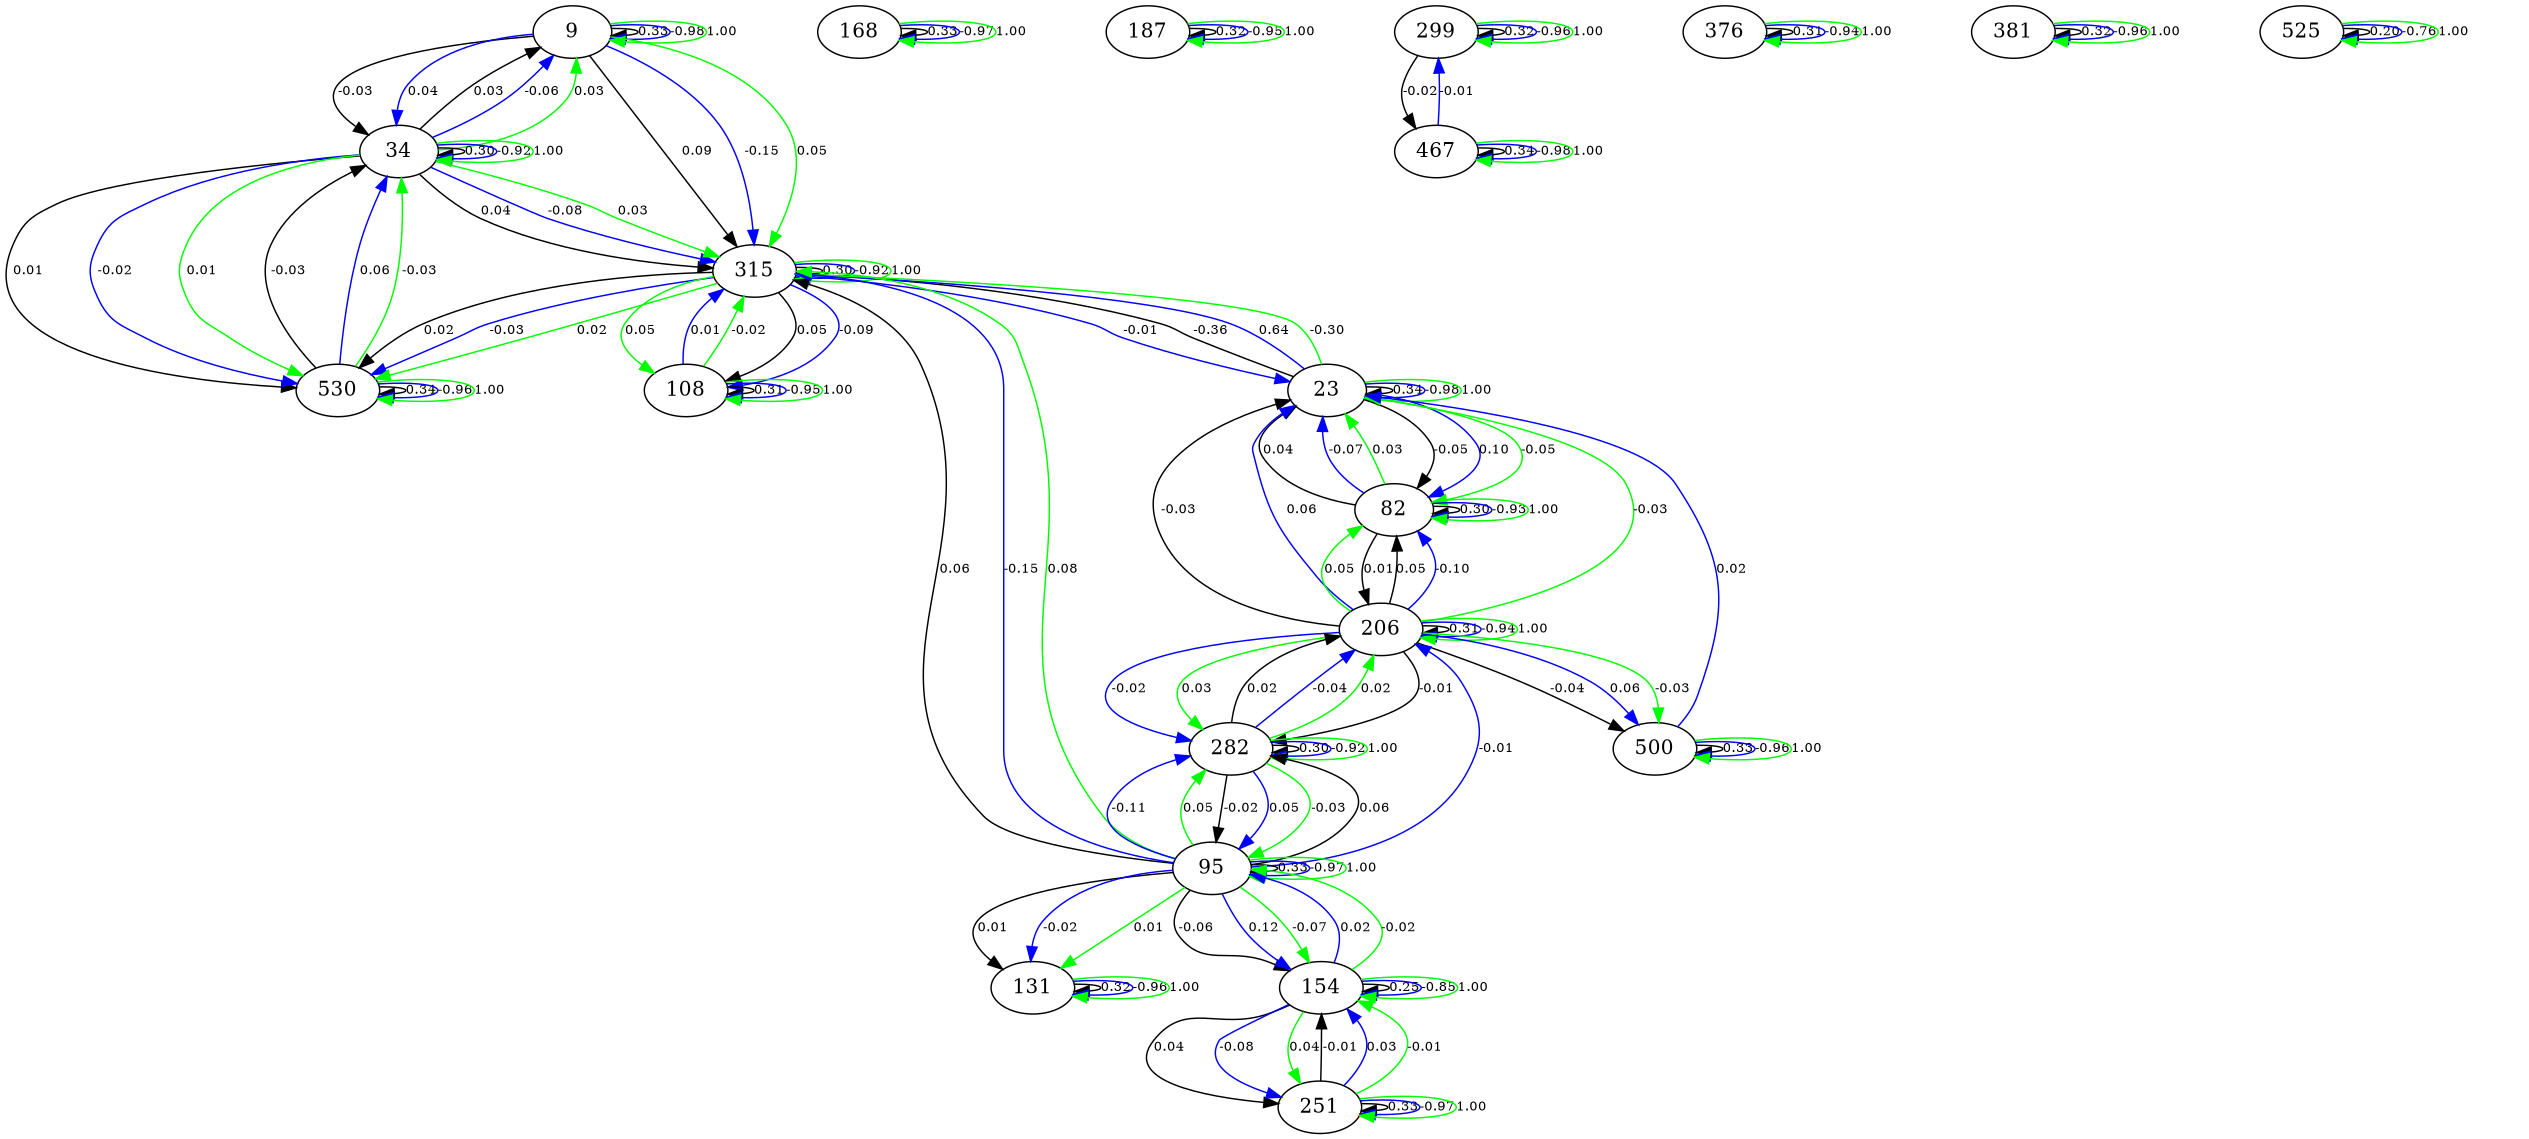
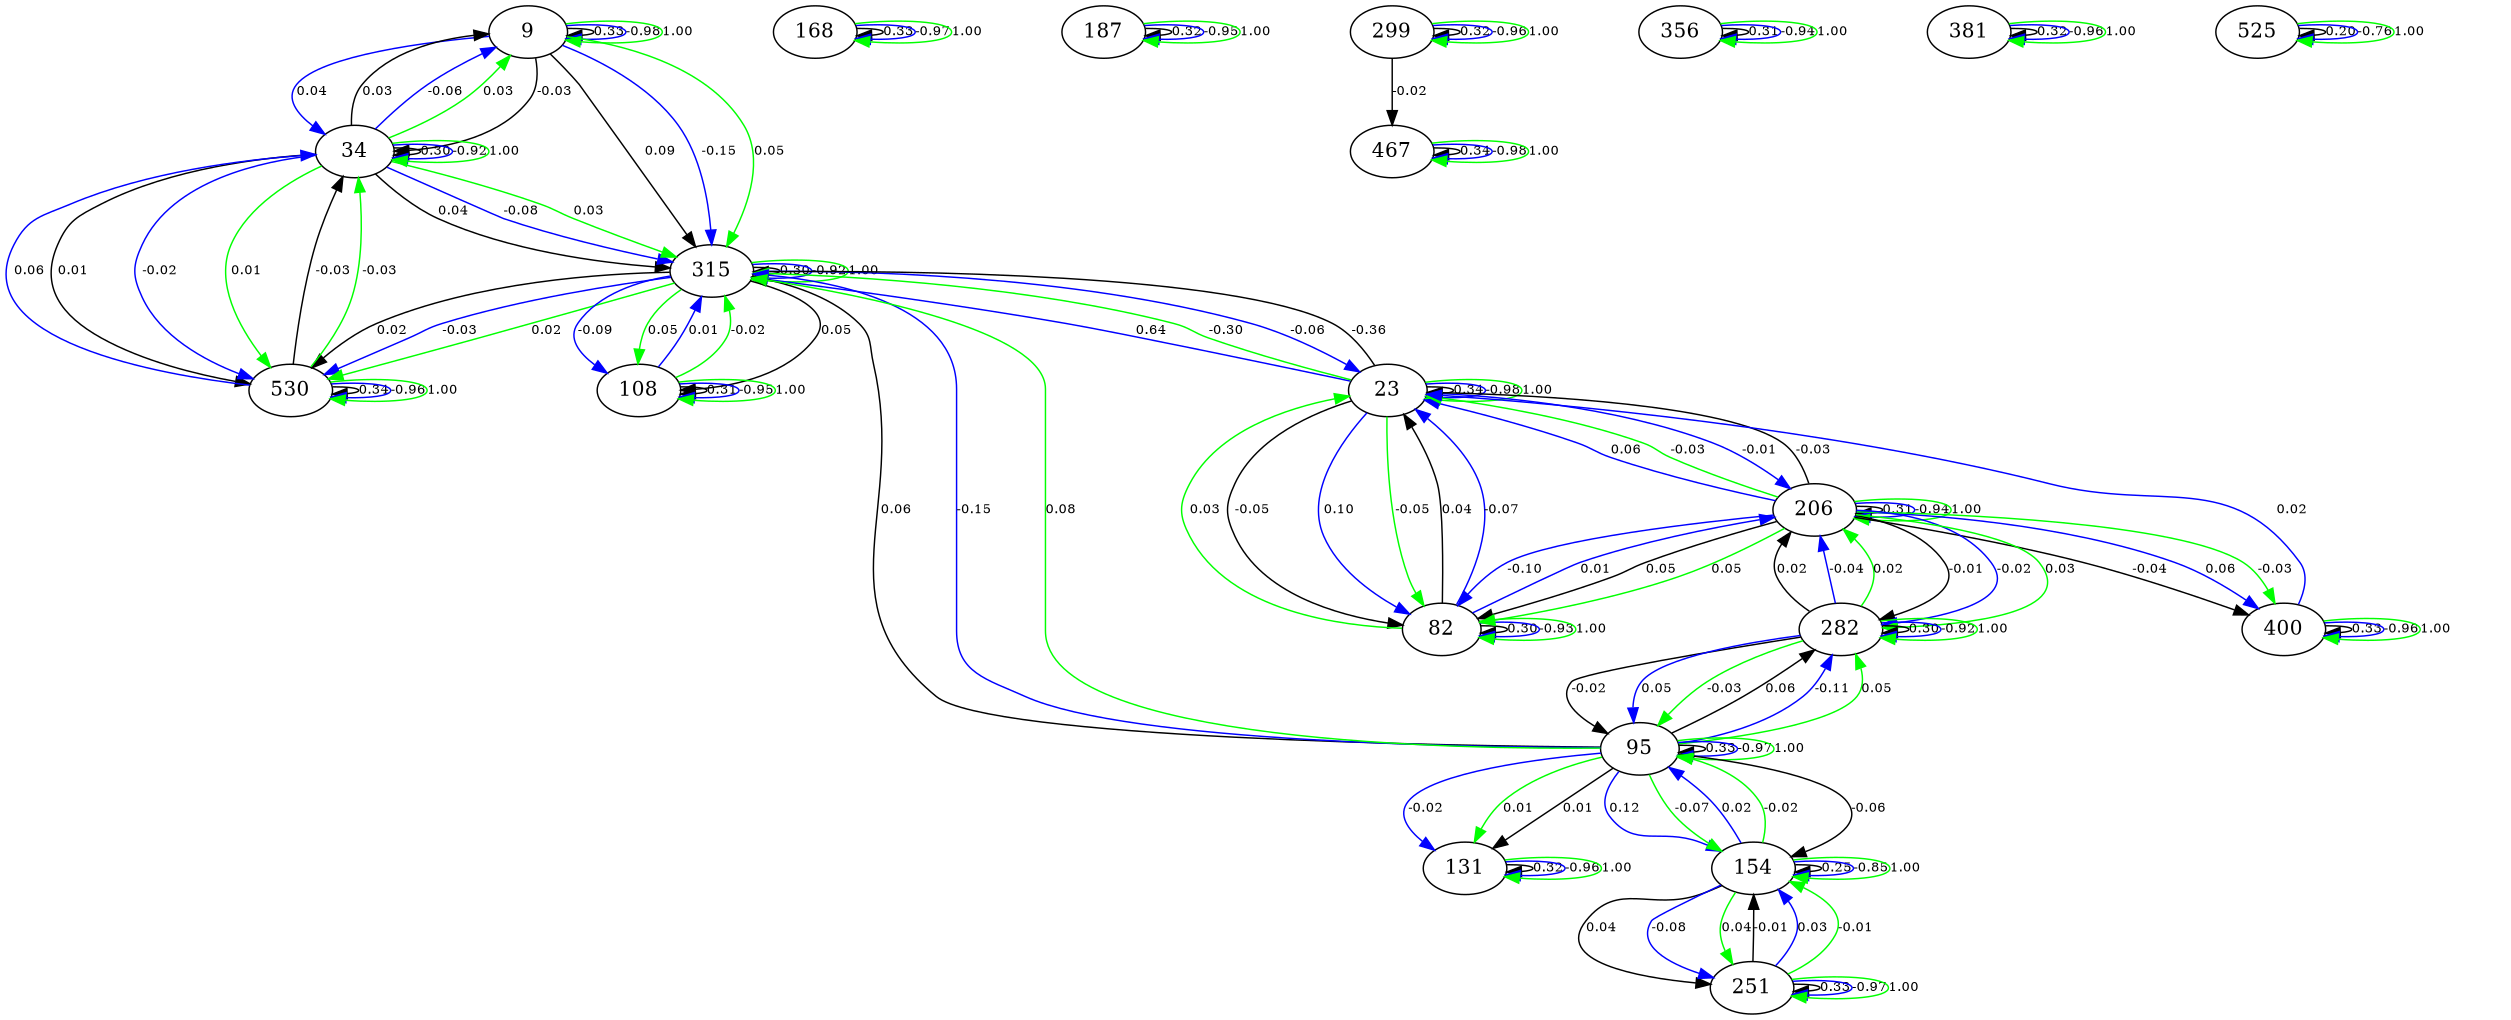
(1725, 32) -> (1681, 32)
(1439, 99) -> none
(1141, 331) -> (1308, 331)
(1364, 561) -> (1612, 553)
(1655, 749) -> (2284, 629)
(1434, 811) -> (1654, 425)
